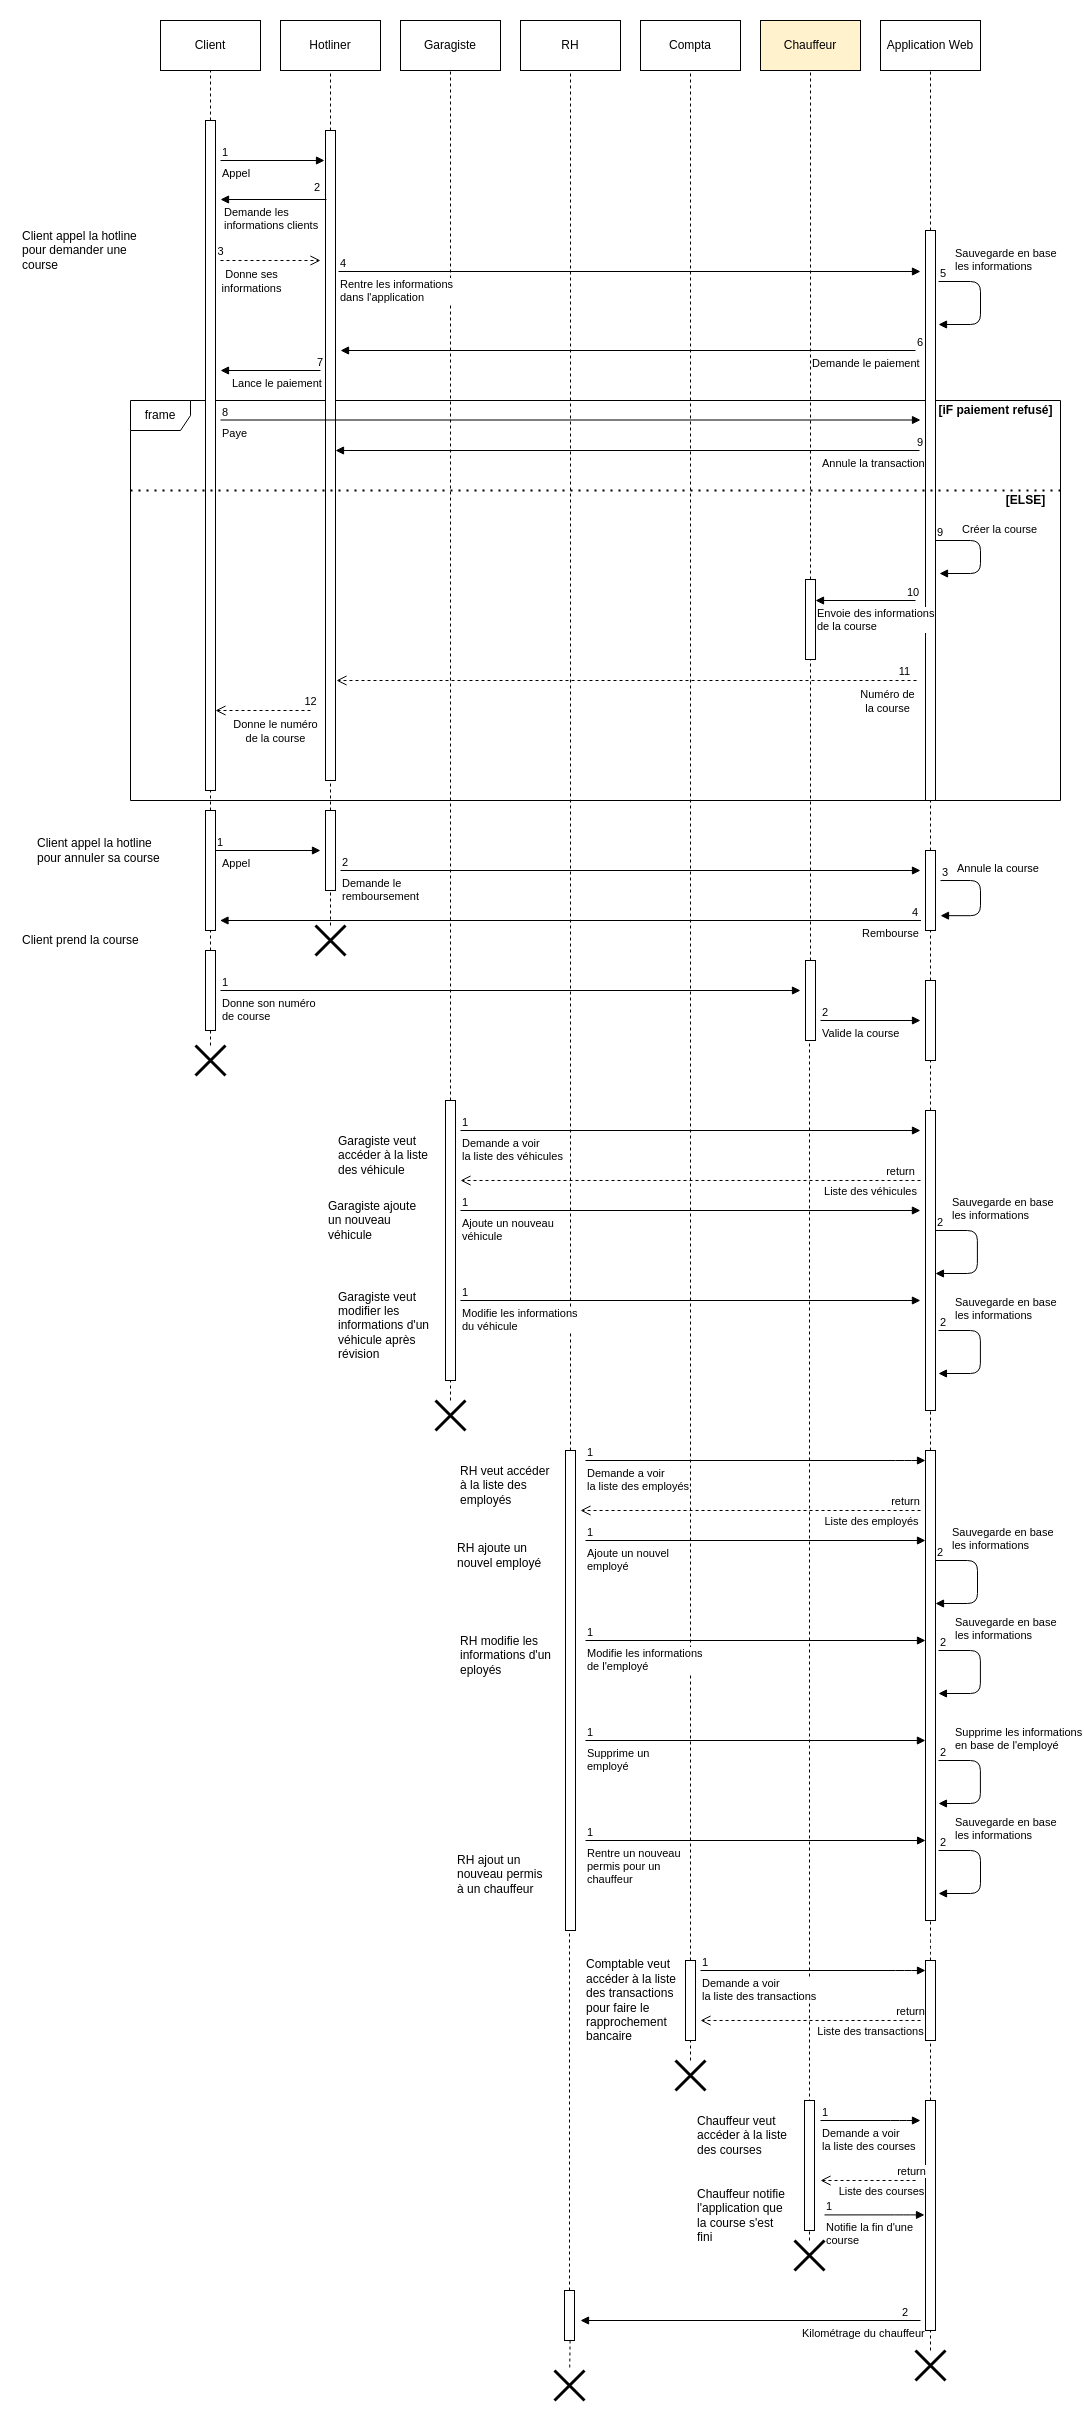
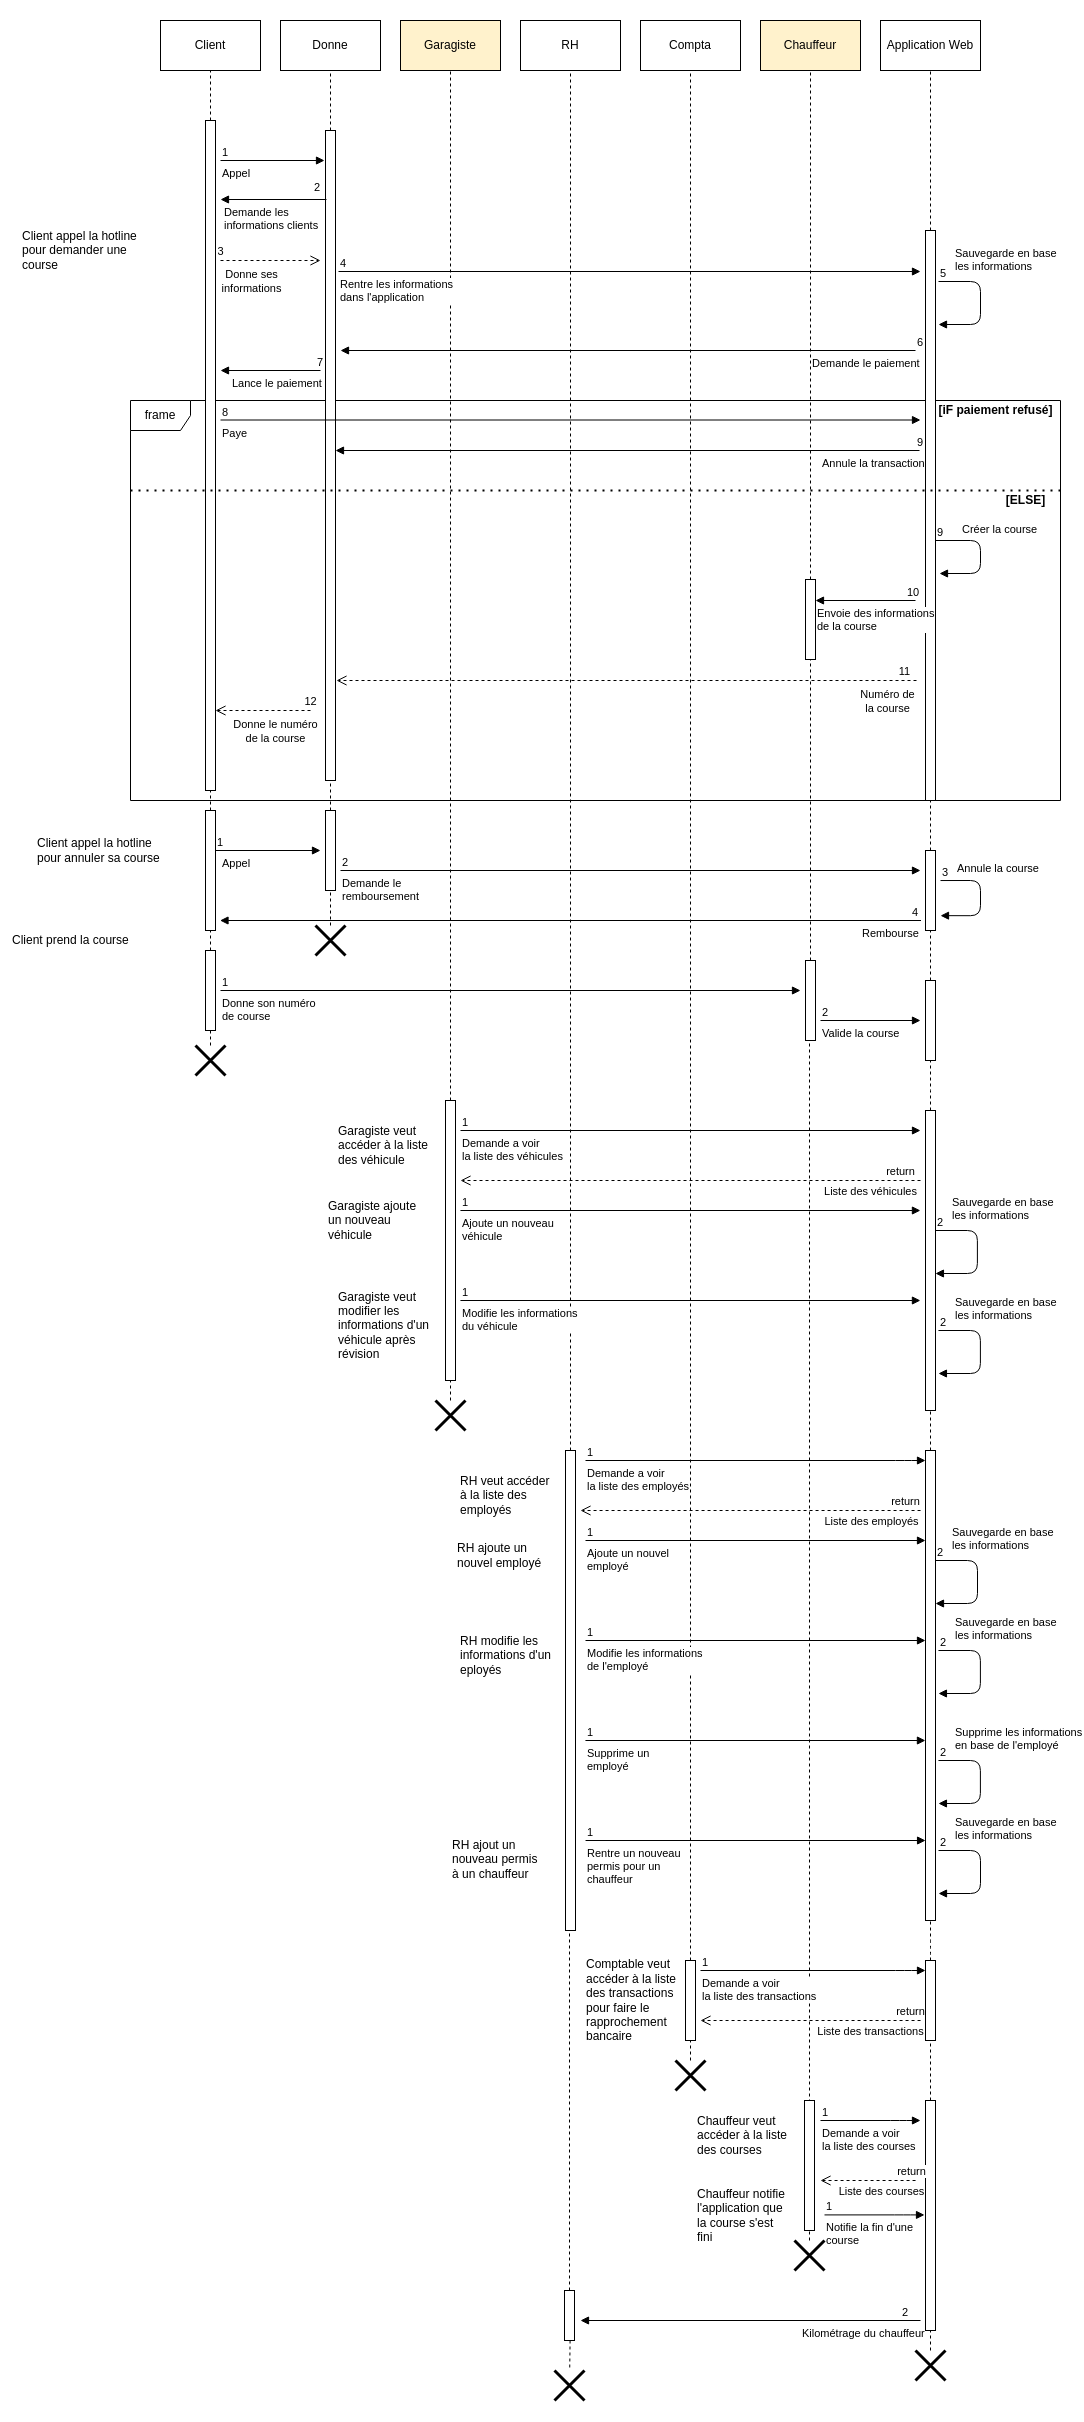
(331, 46) -> (331, 46)
(451, 46) -> (451, 46)
(91, 941) -> (81, 941)
(385, 1156) -> (385, 1146)
(507, 1486) -> (507, 1496)
(504, 1875) -> (499, 1860)
